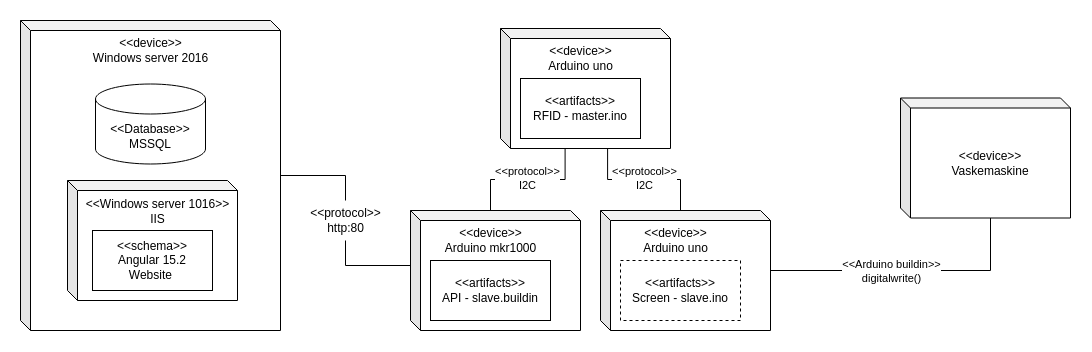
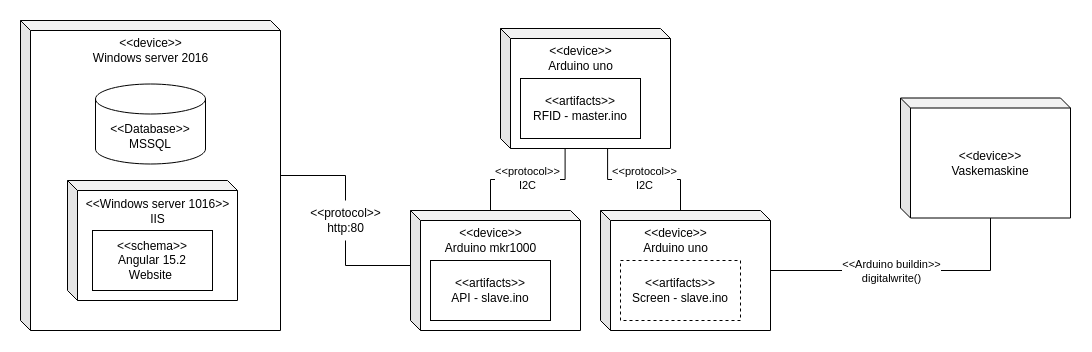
(491, 291) -> (491, 291)
